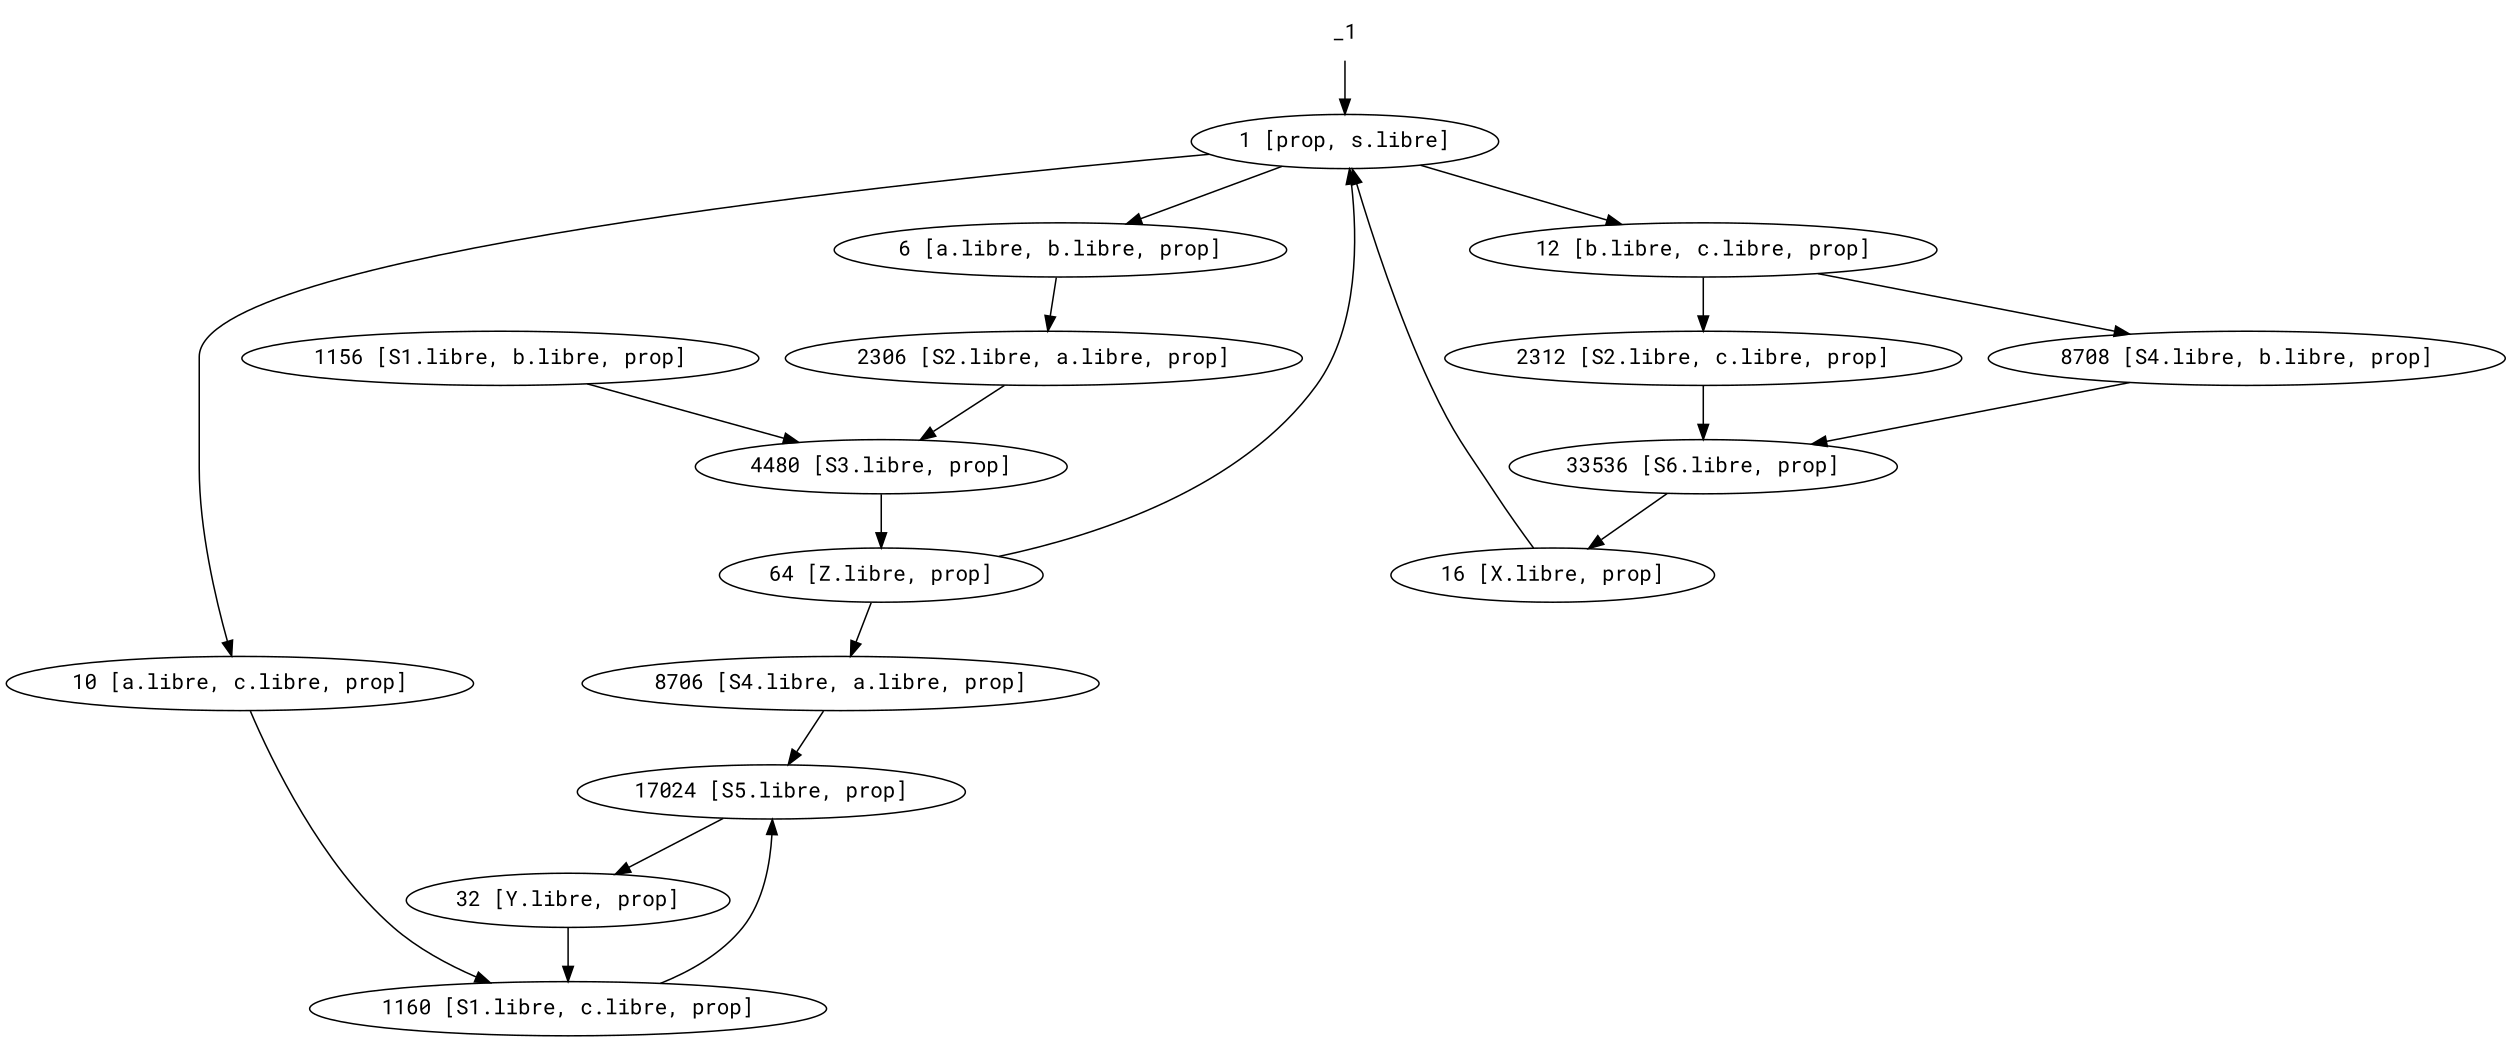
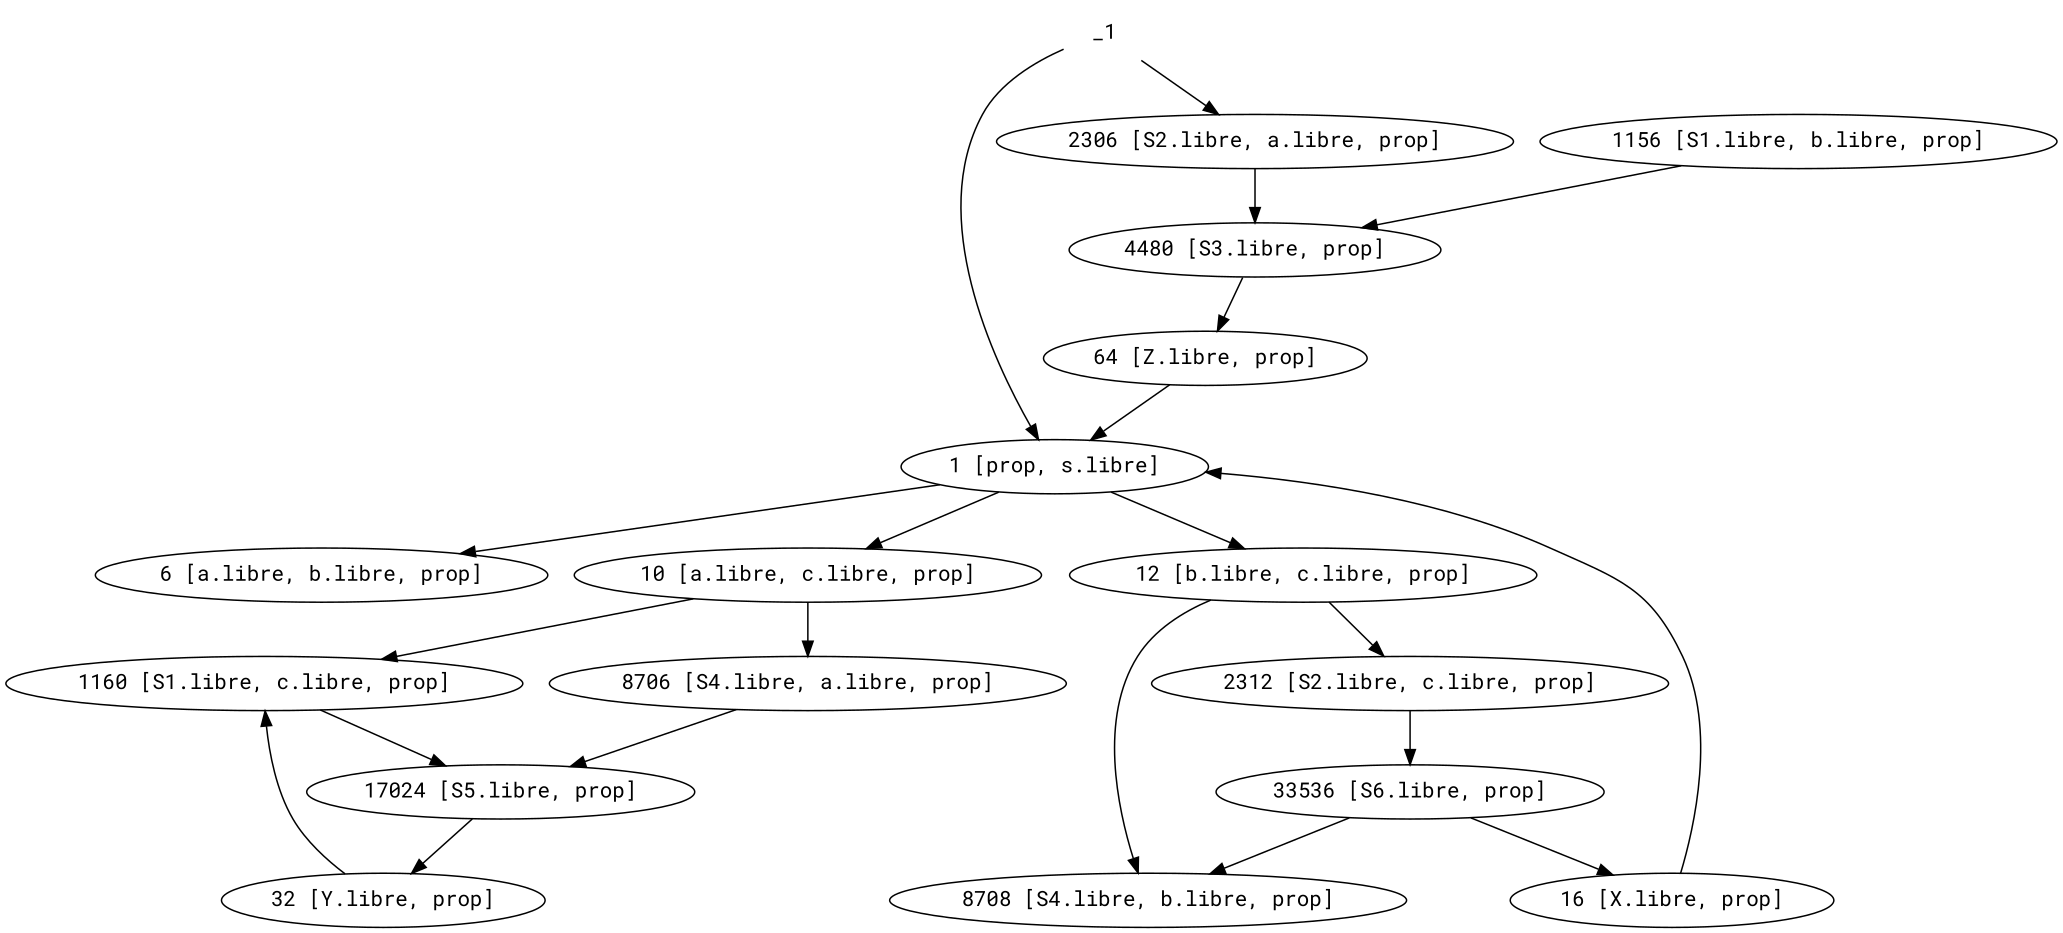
(1053, 297) -> (1174, 83)
(1978, 412) -> (1287, 843)
(864, 622) -> (808, 622)
